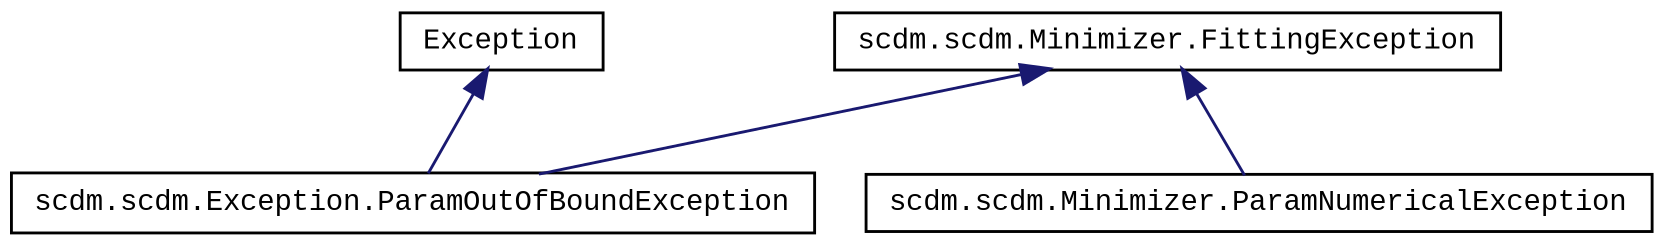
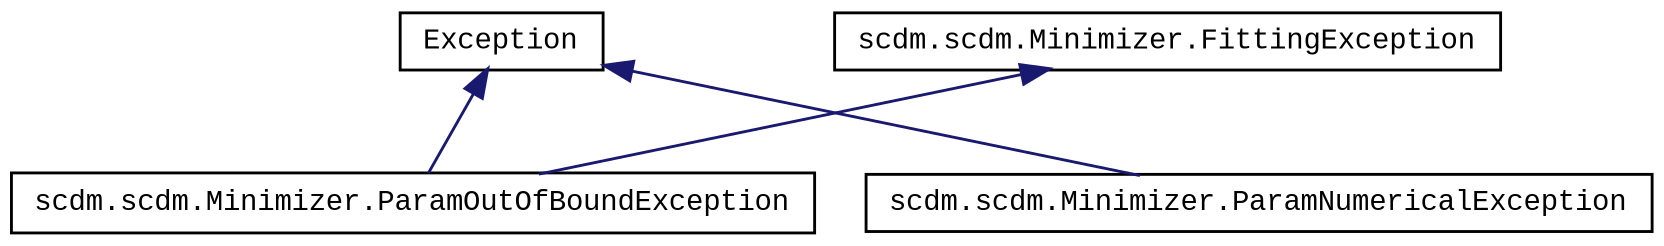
(1221, 134) -> (886, 123)
(413, 203) -> (413, 203)
